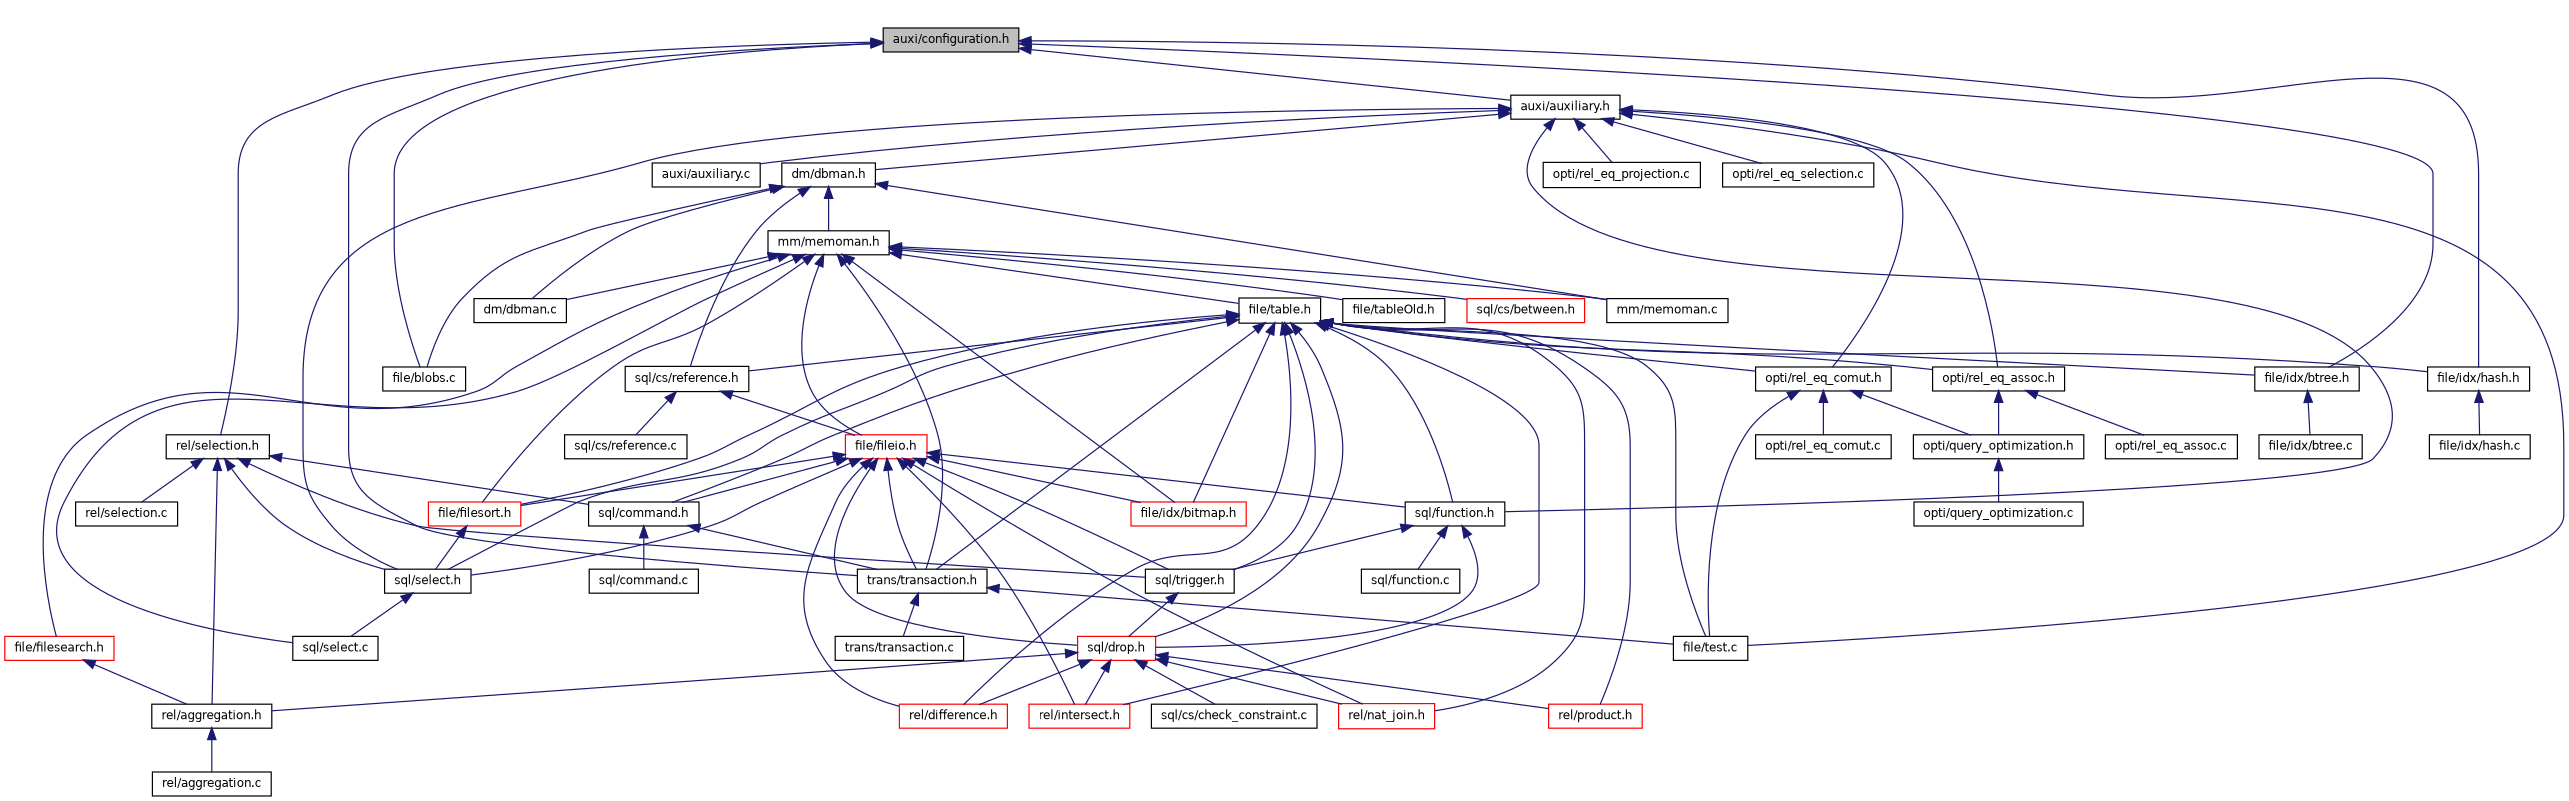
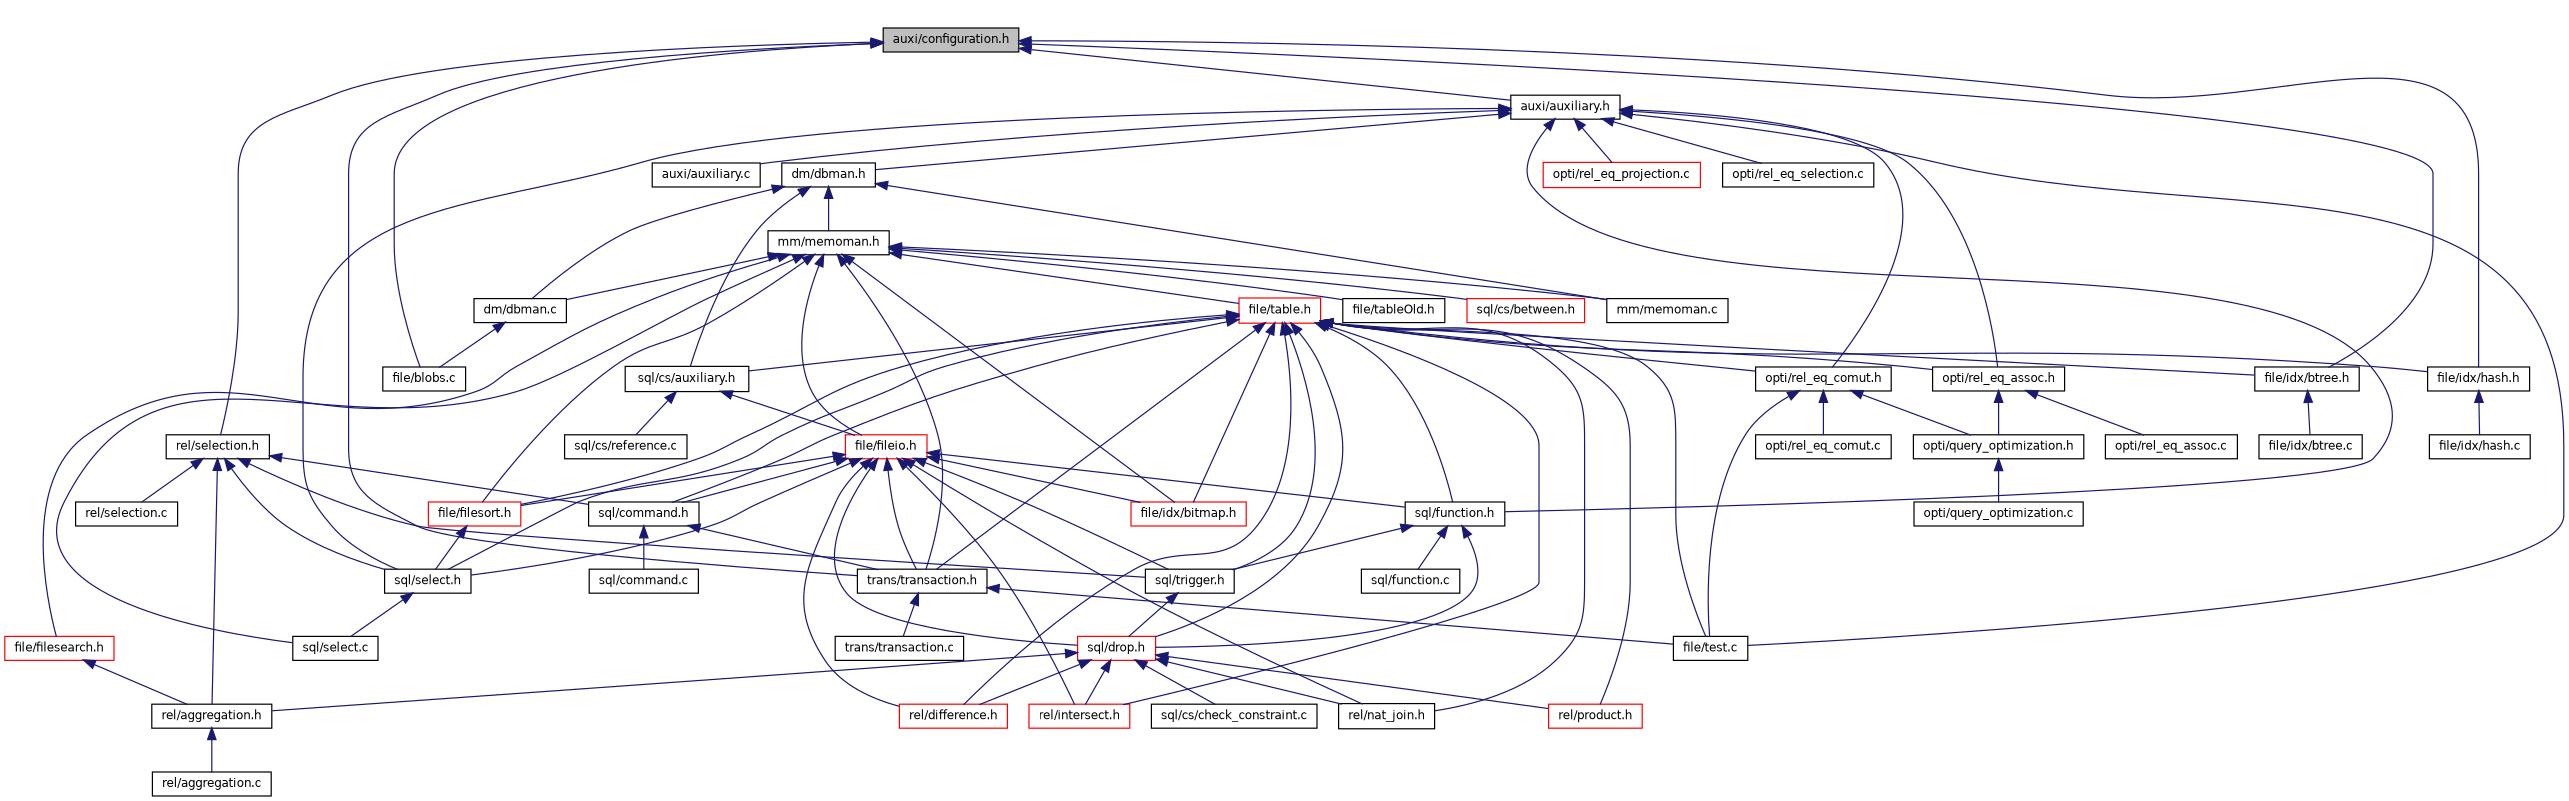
(1622, 175) -> (1622, 175)
(571, 237) -> (467, 348)
(1280, 311) -> (1280, 311)
(687, 379) -> (687, 379)
(1387, 716) -> (1387, 716)
